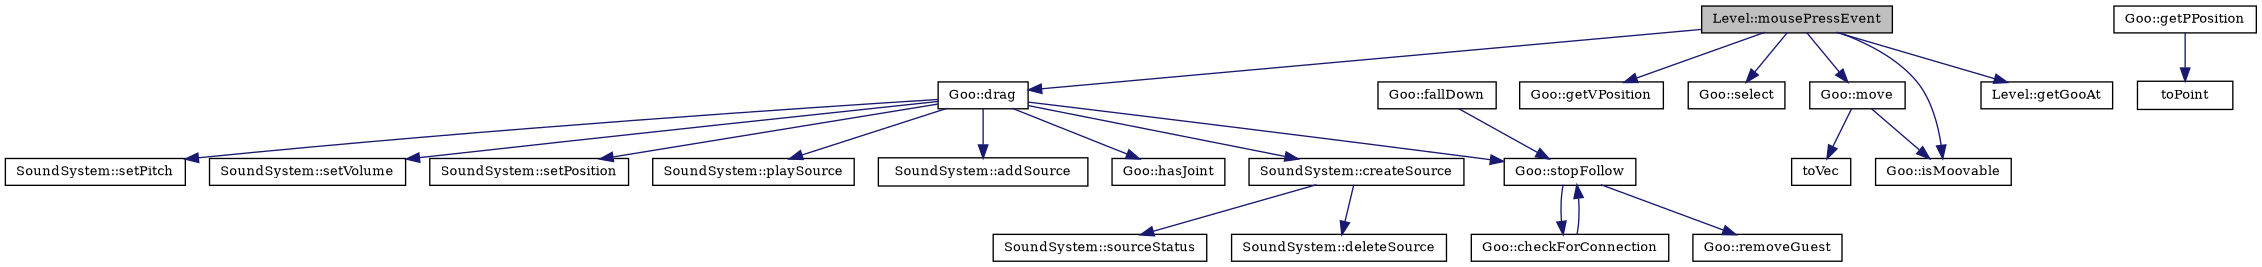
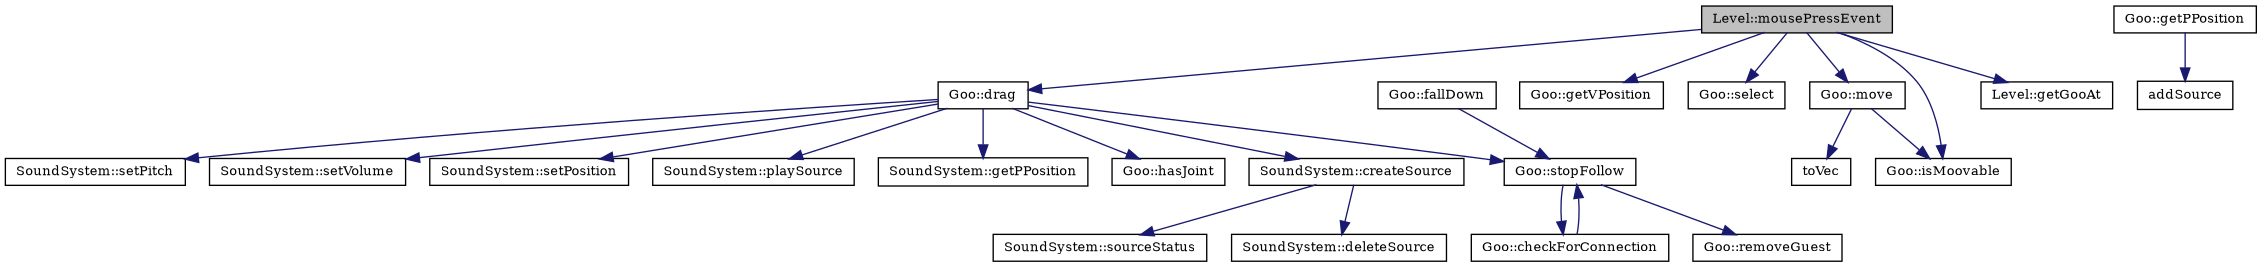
(2185, 95) -> (2185, 95)
(983, 172) -> (983, 172)
